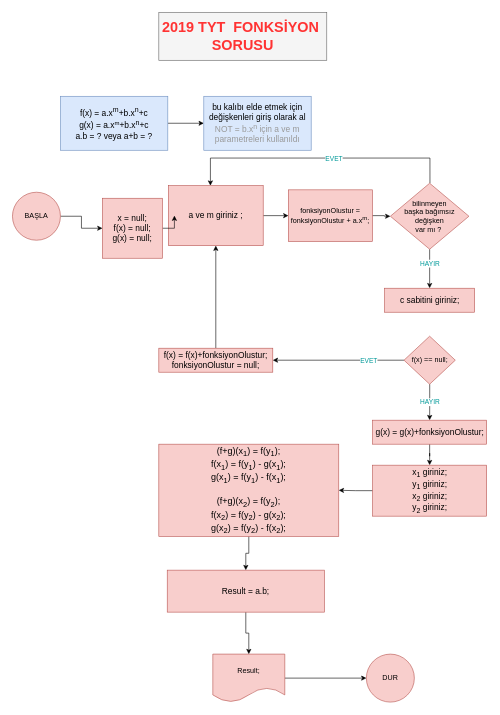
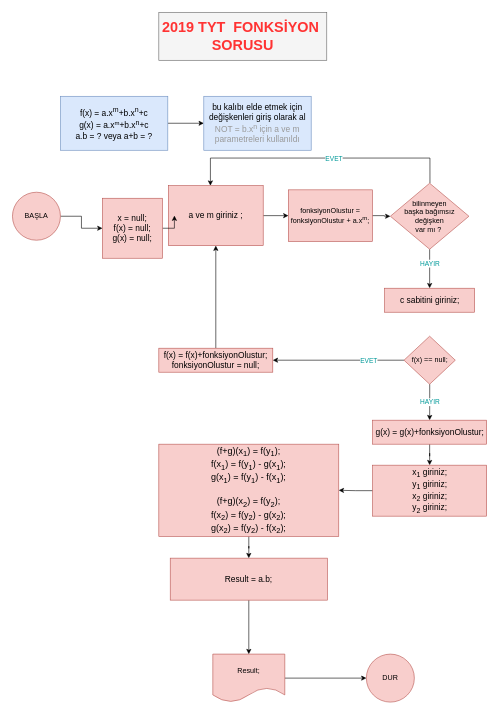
(246, 591) -> (249, 579)
